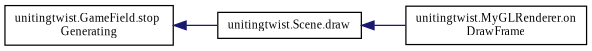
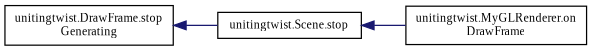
(89, 25) -> (89, 25)
(290, 25) -> (290, 25)
